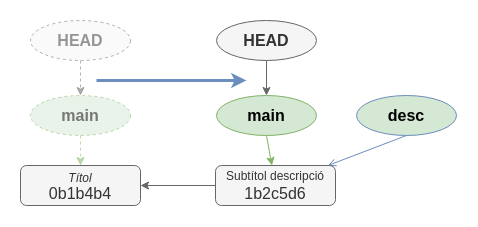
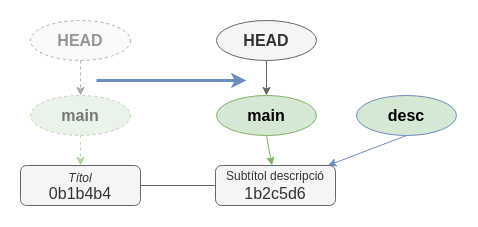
(334, 163) -> (336, 163)
(149, 186) -> (147, 186)
